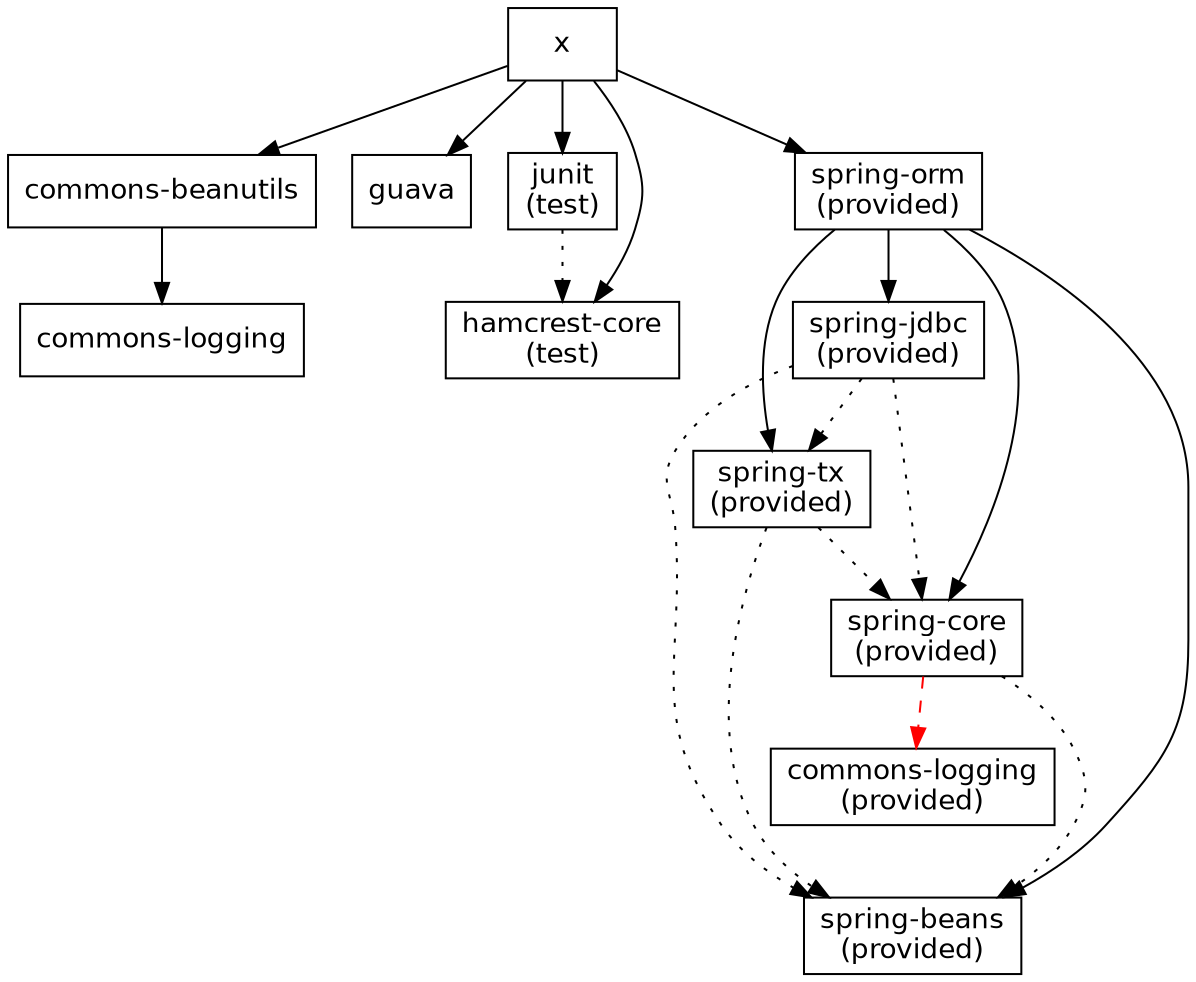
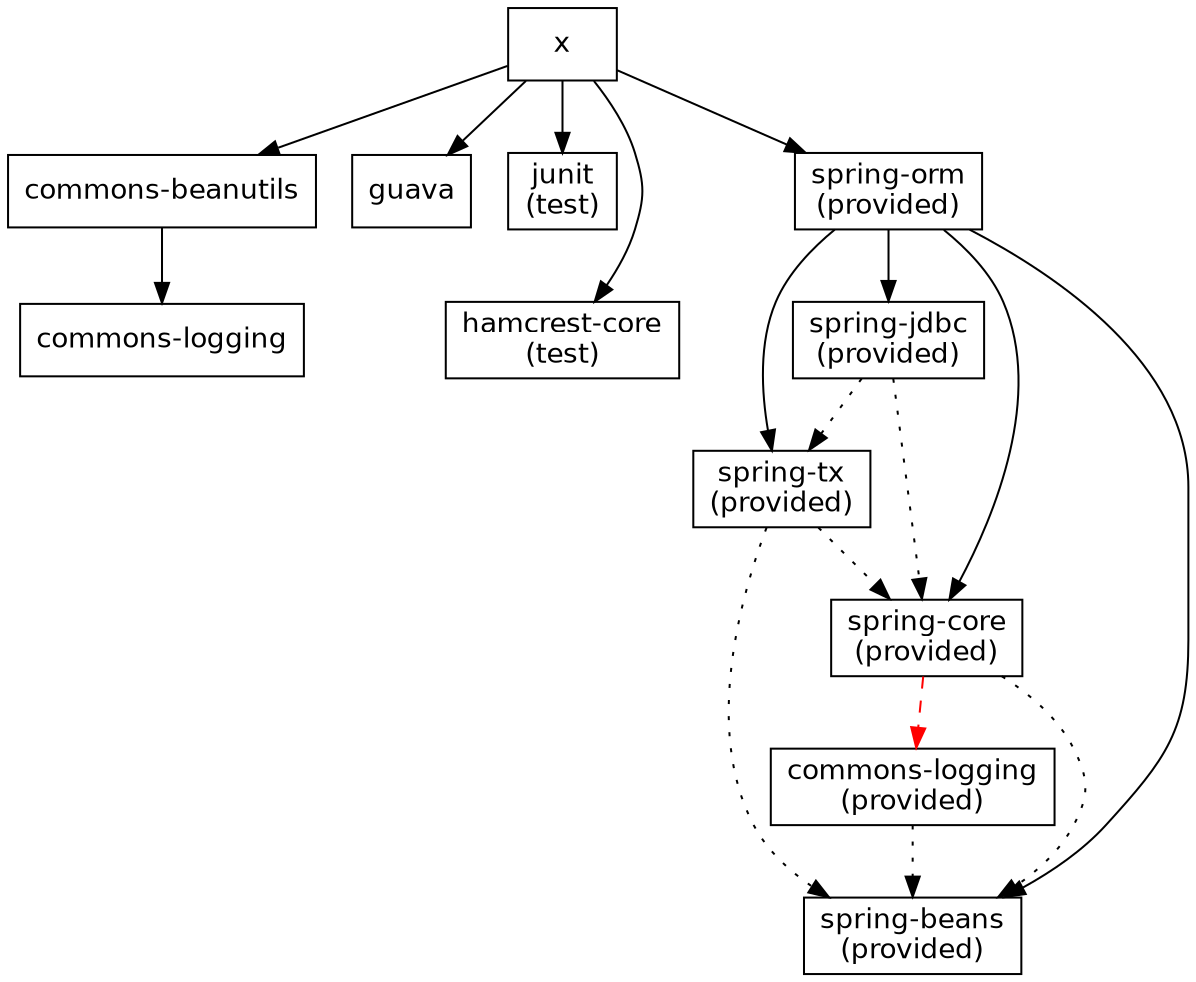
(562, 255) -> none
(676, 616) -> (913, 851)
